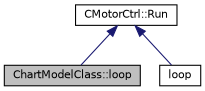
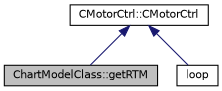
(126, 15) -> (139, 15)
(72, 76) -> (81, 76)
